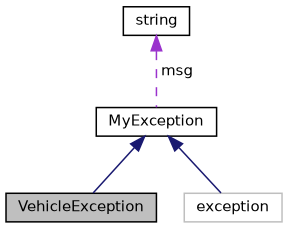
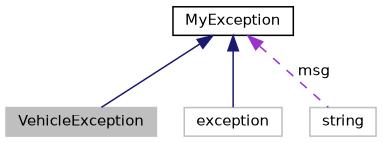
(156, 21) -> (343, 122)
(156, 79) -> (294, 77)
(81, 208) -> (81, 122)
